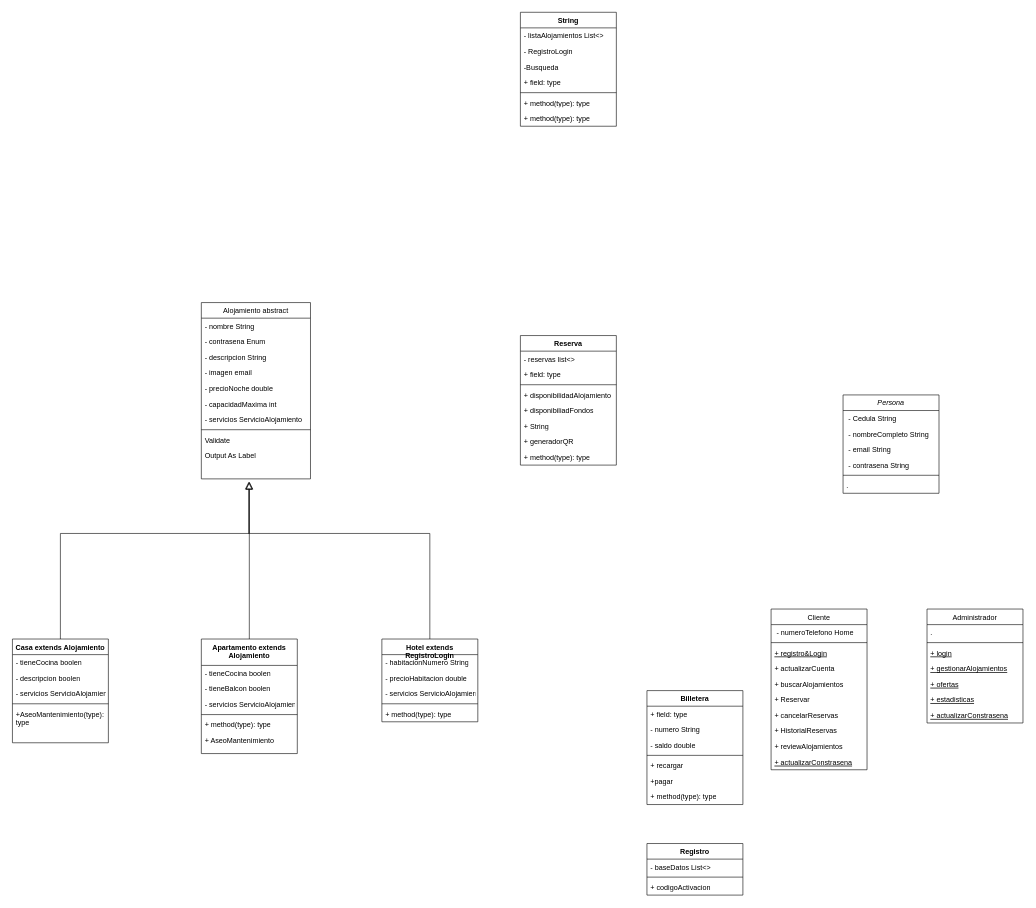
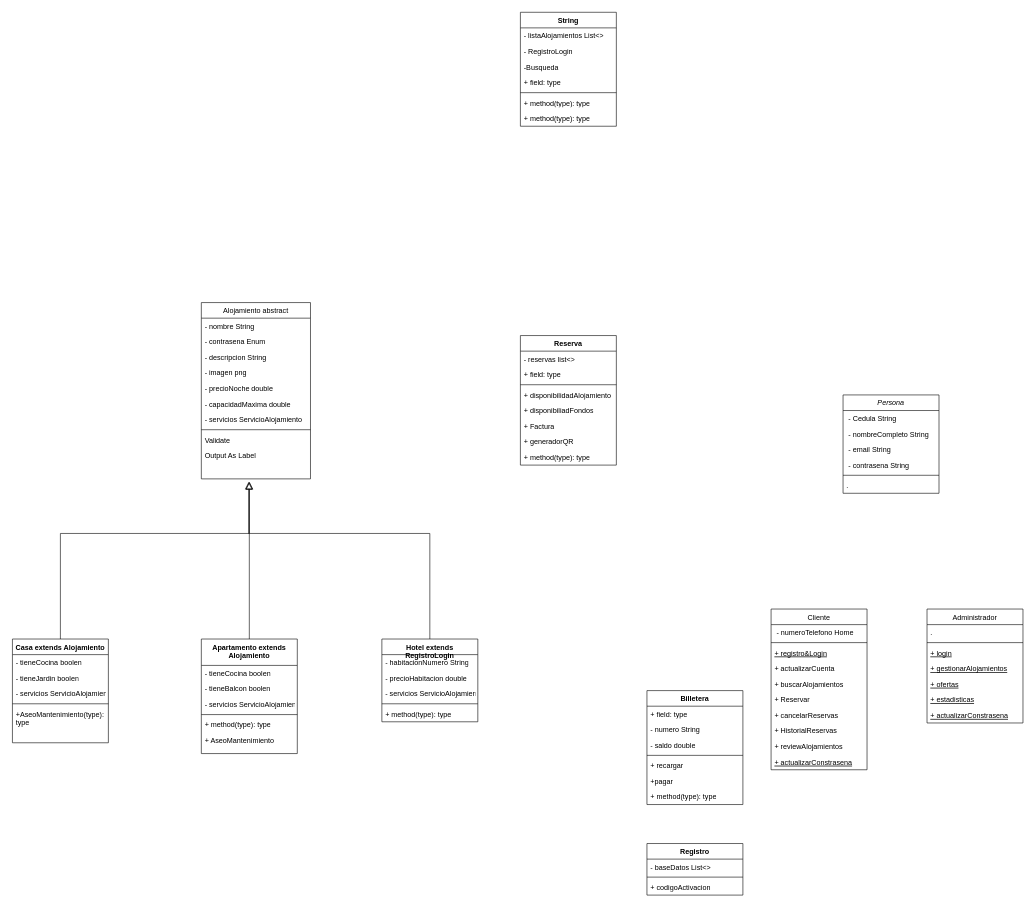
(228, 373) -> (226, 373)
(242, 404) -> (248, 404)
(538, 427) -> (541, 427)
(52, 679) -> (52, 679)
